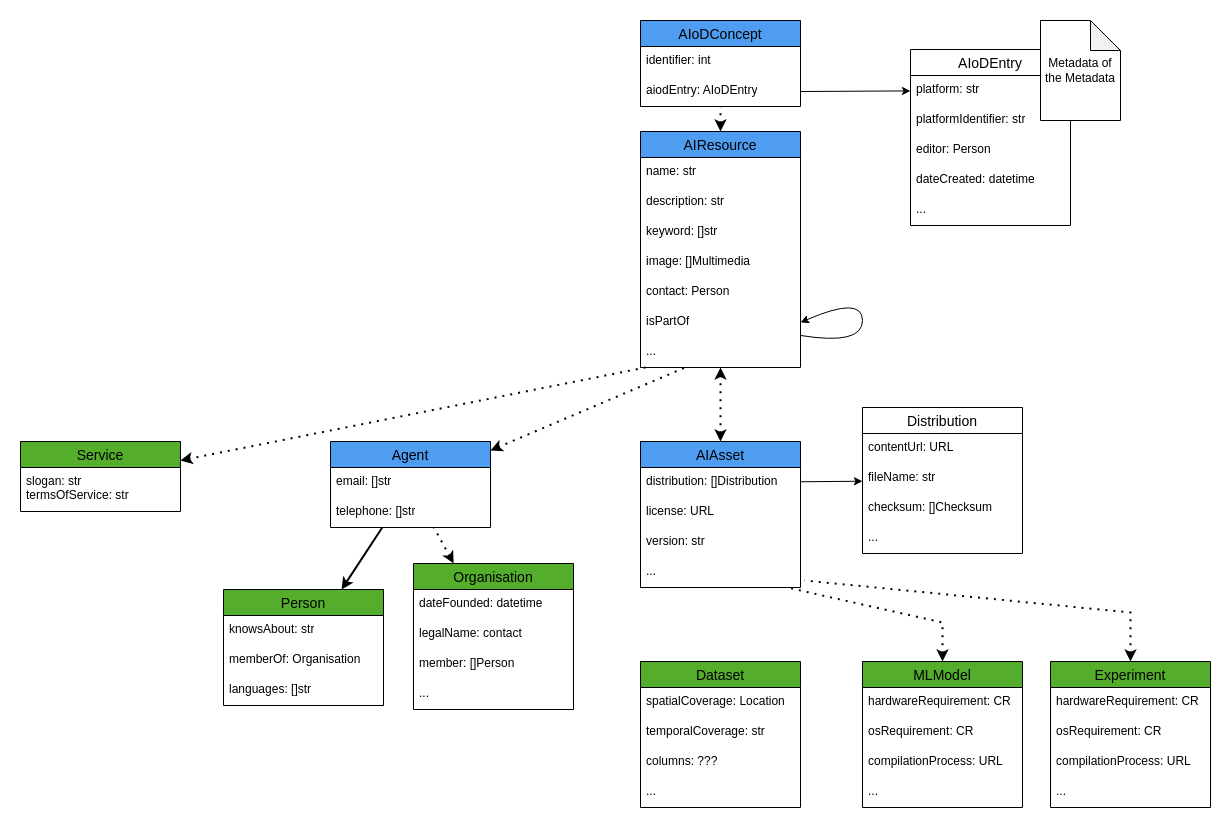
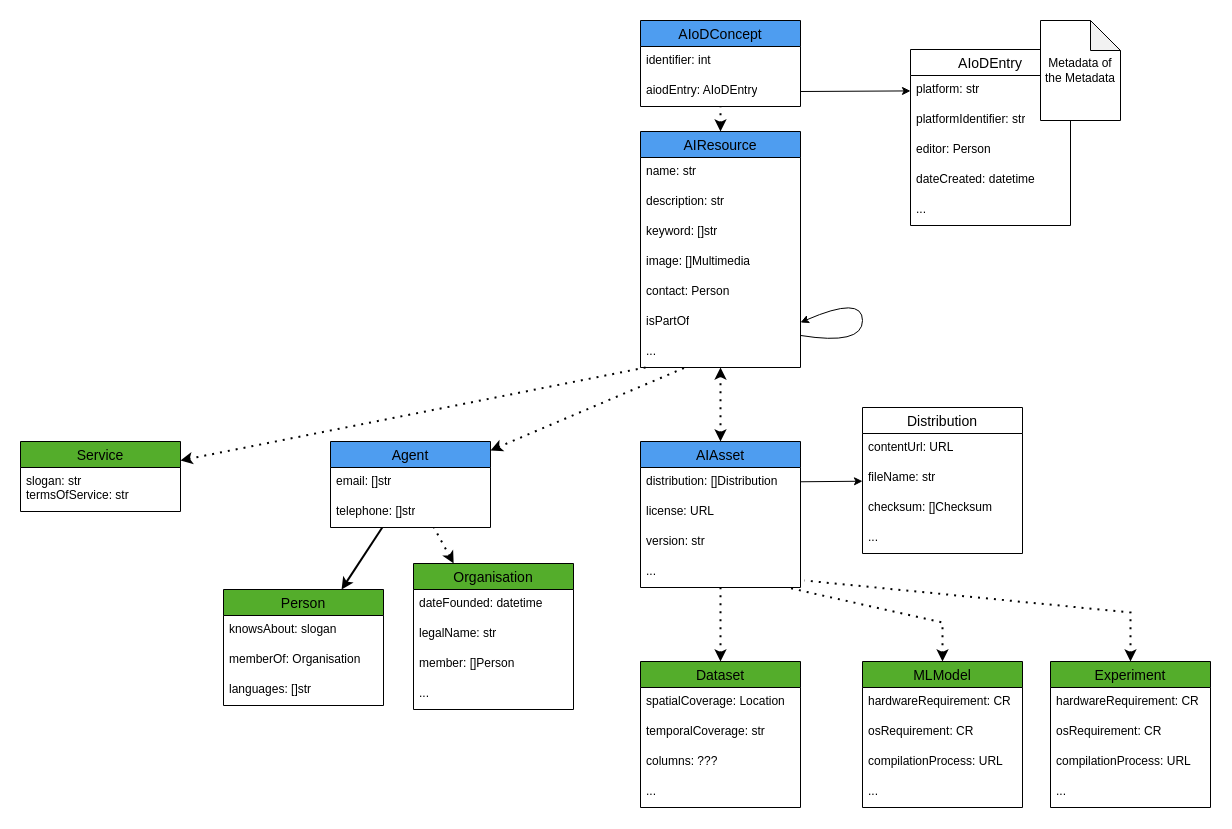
none -> (721, 621)
(277, 630) -> (285, 630)
(474, 634) -> (460, 634)
